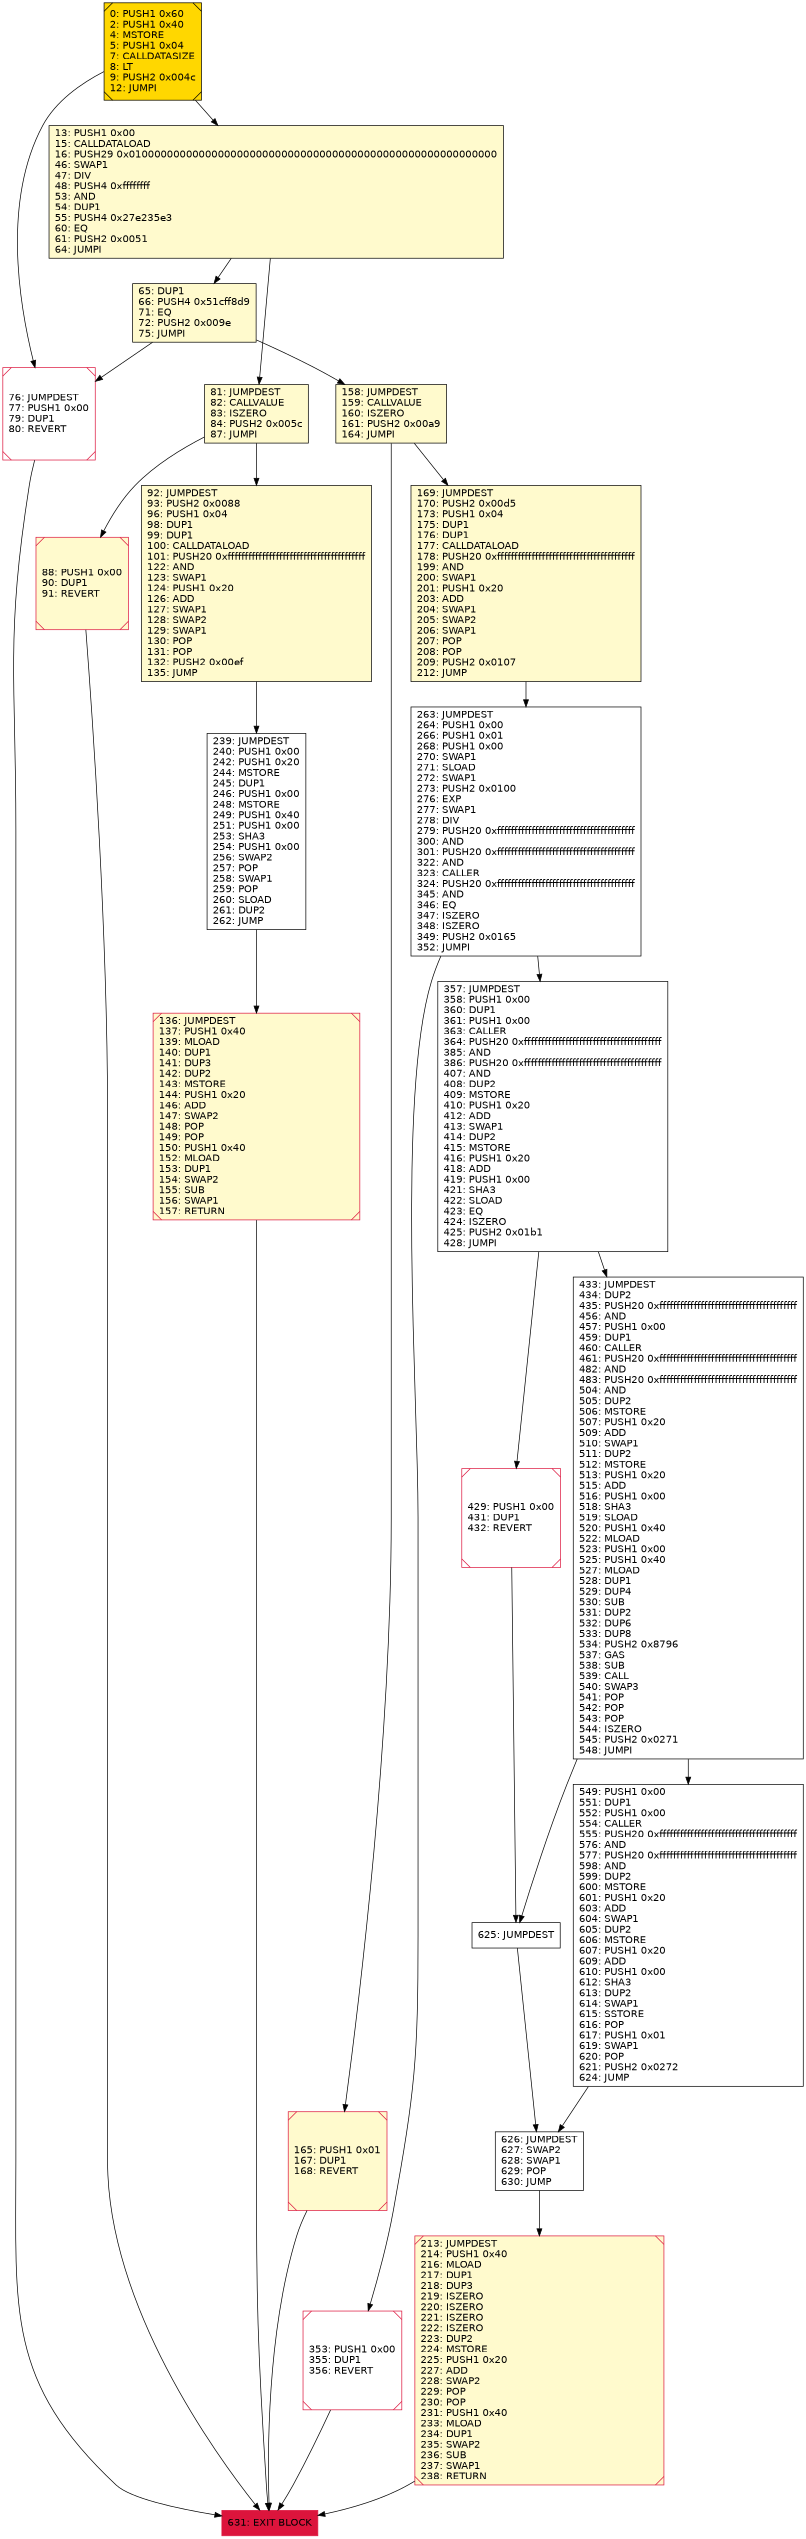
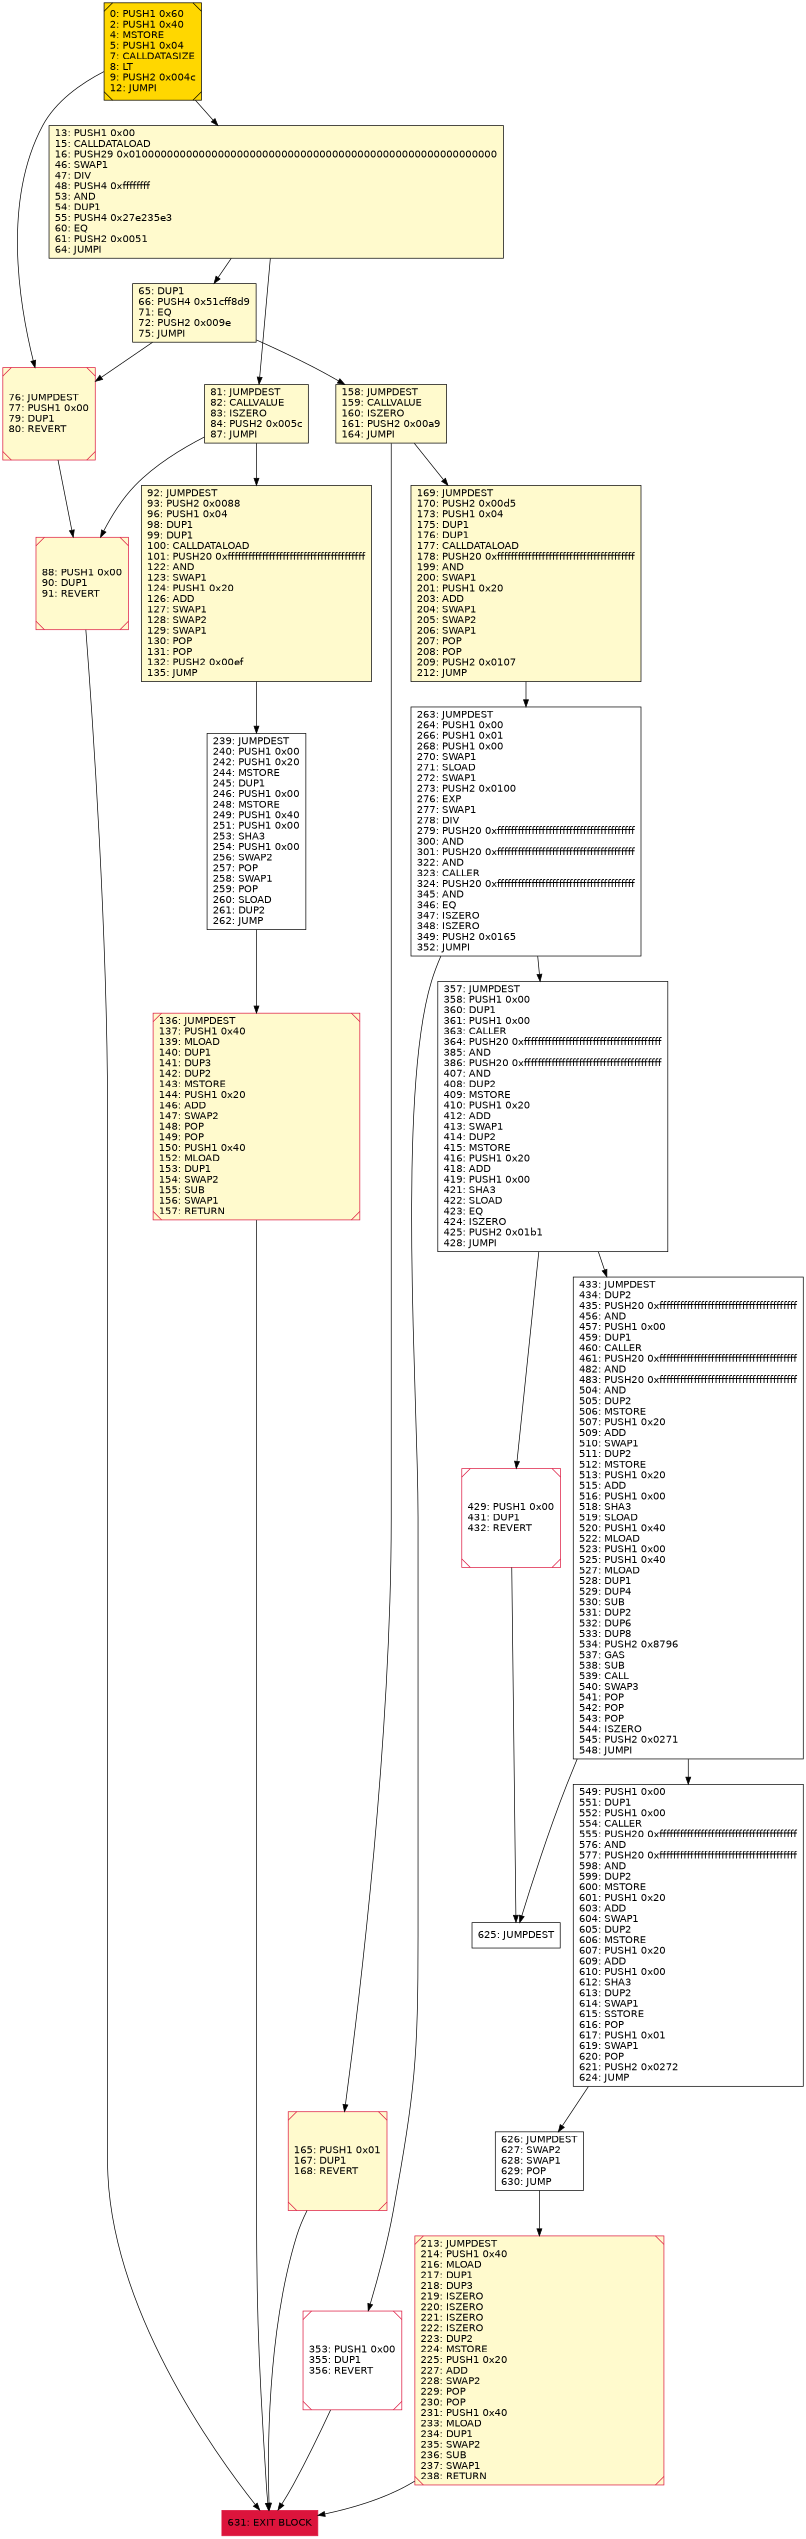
(49, 414) -> (49, 414)
(16, 1539) -> (65, 495)
(527, 2036) -> none
